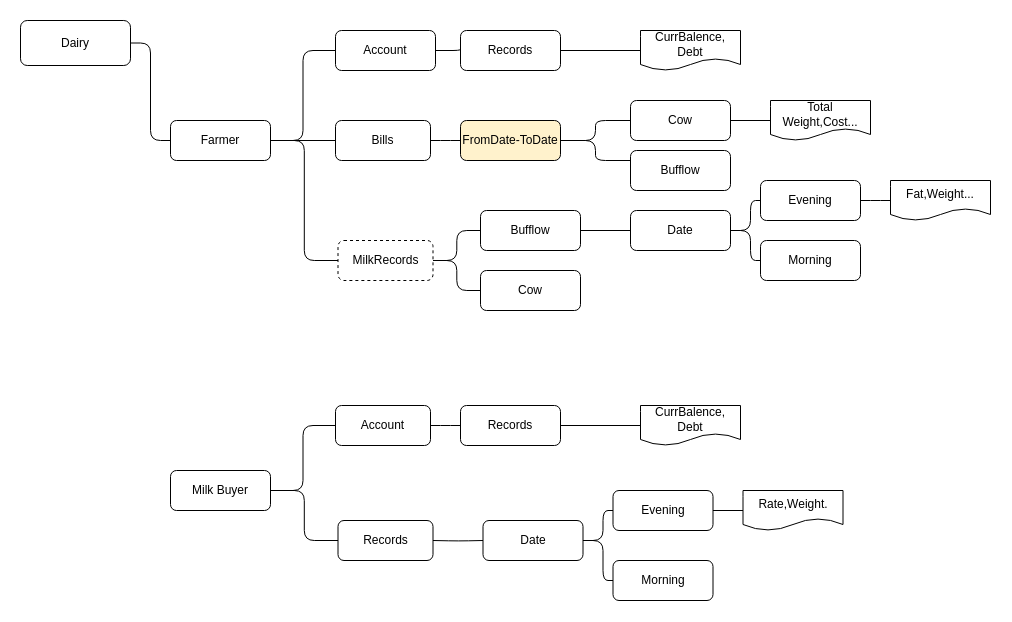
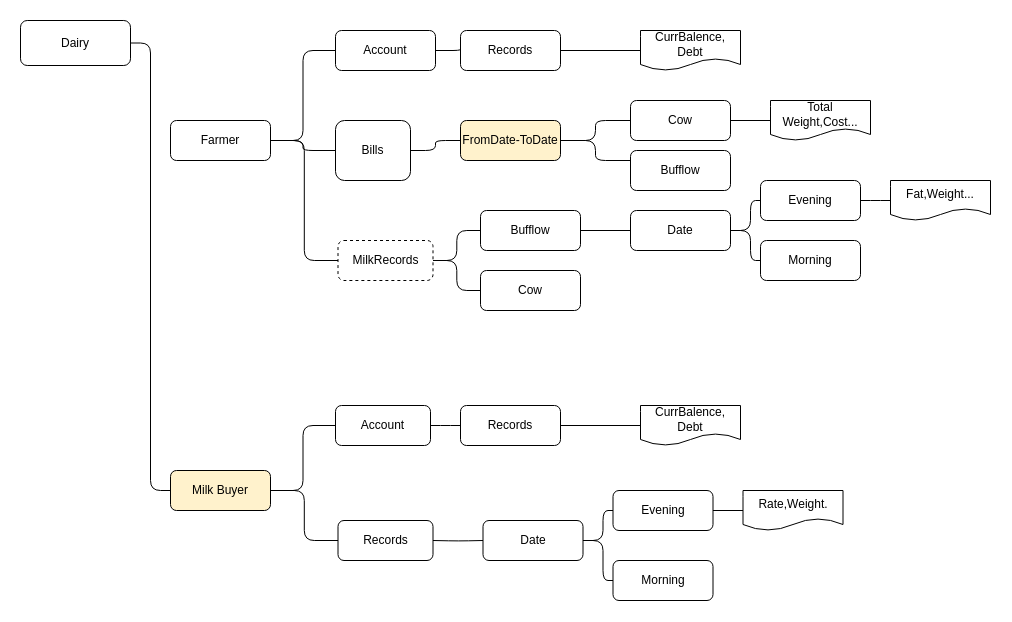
(163, 141) -> none
(383, 141) -> (373, 151)
none -> (151, 318)
(221, 491) -> (221, 491)
